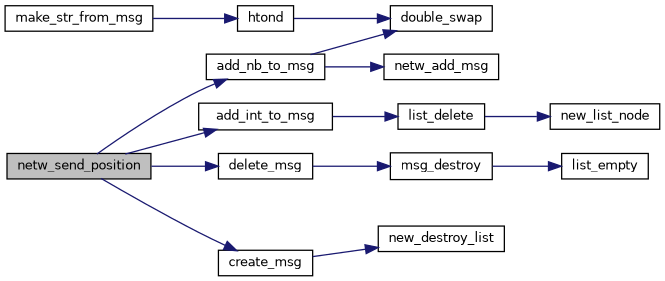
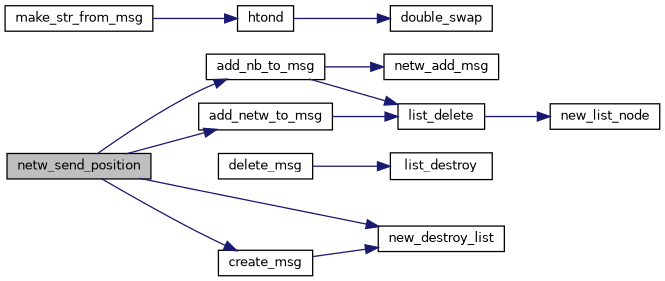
(347, 44) -> (347, 90)
(266, 117) -> (266, 117)
(178, 166) -> (253, 201)
(441, 166) -> (441, 166)
(605, 166) -> none
